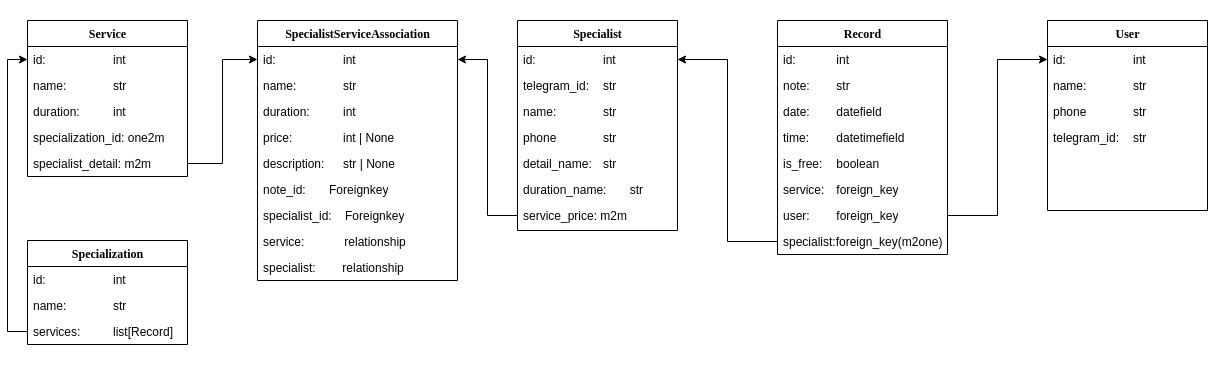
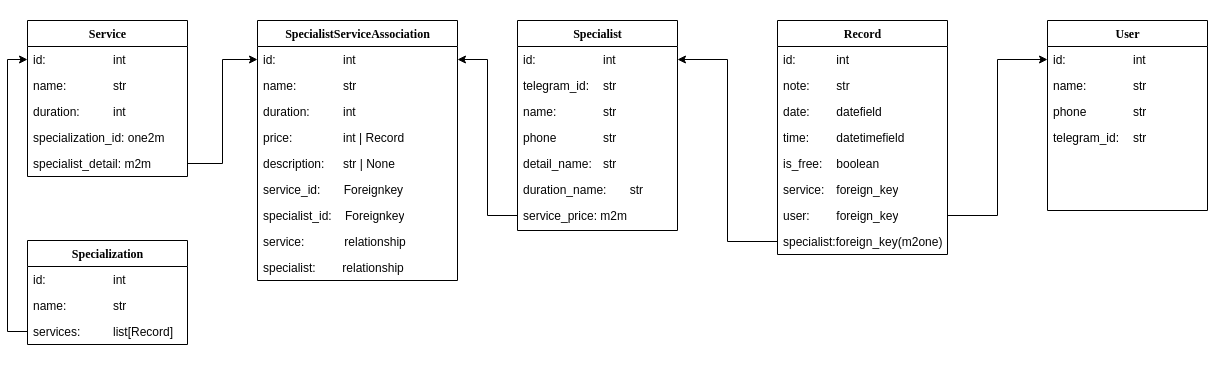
(315, 139) -> (321, 139)
(338, 191) -> (347, 191)
